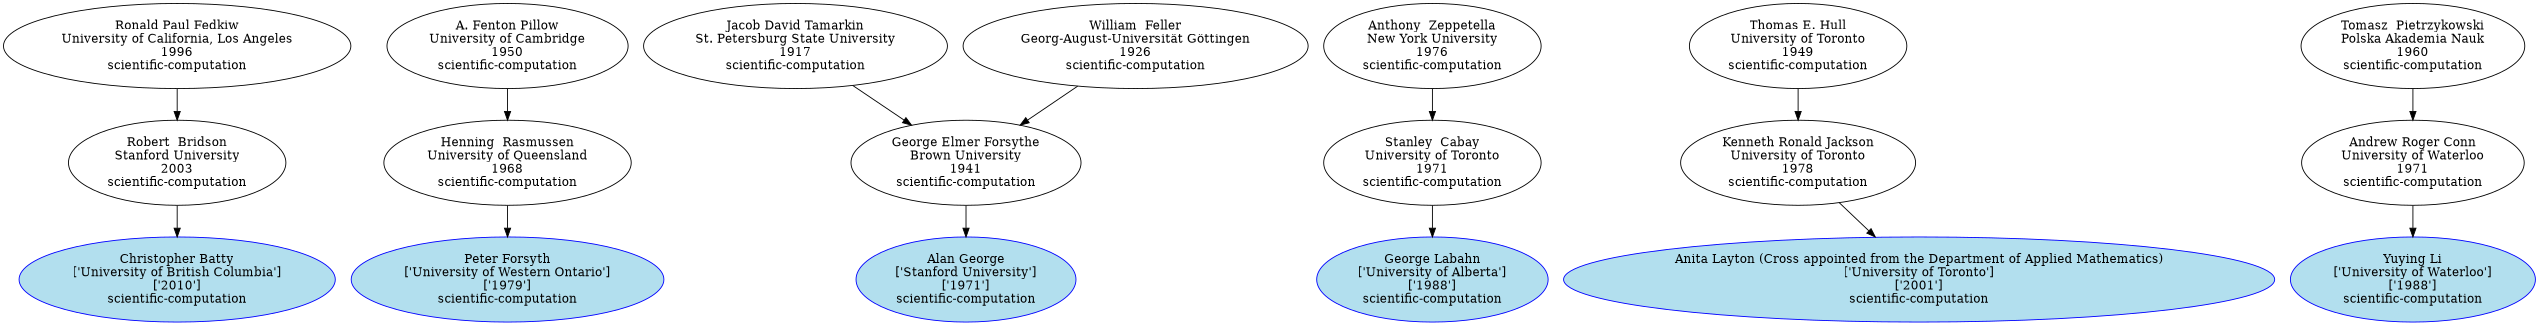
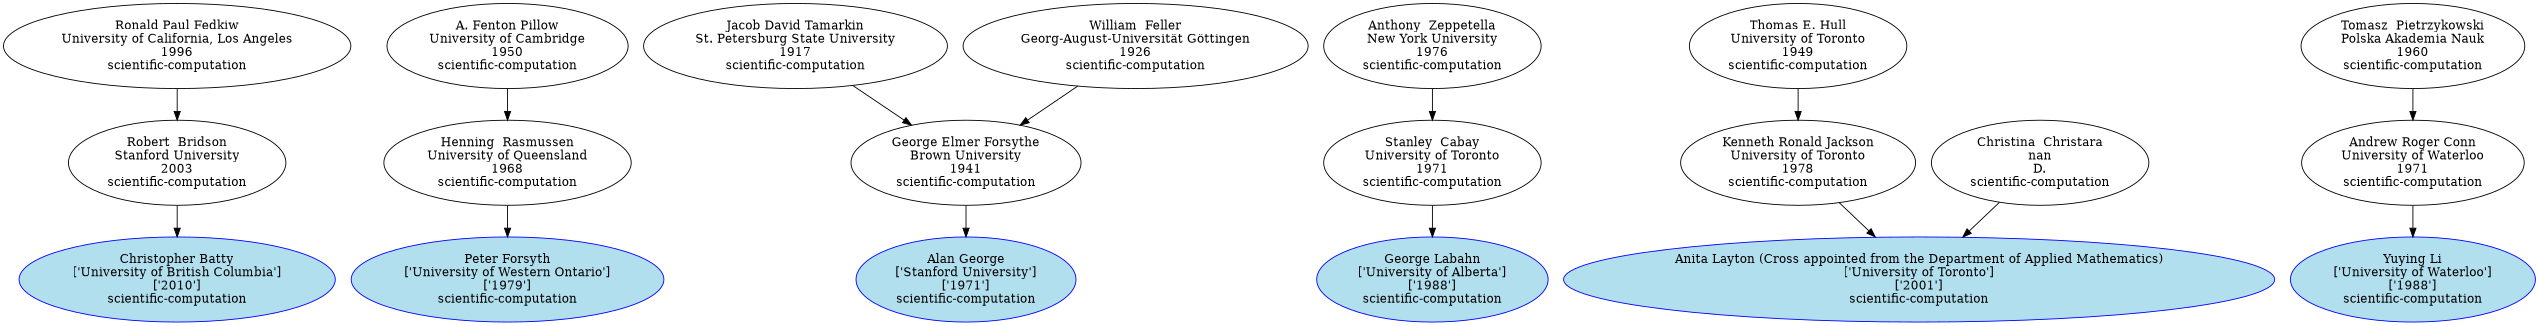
none -> (2040, 163)
